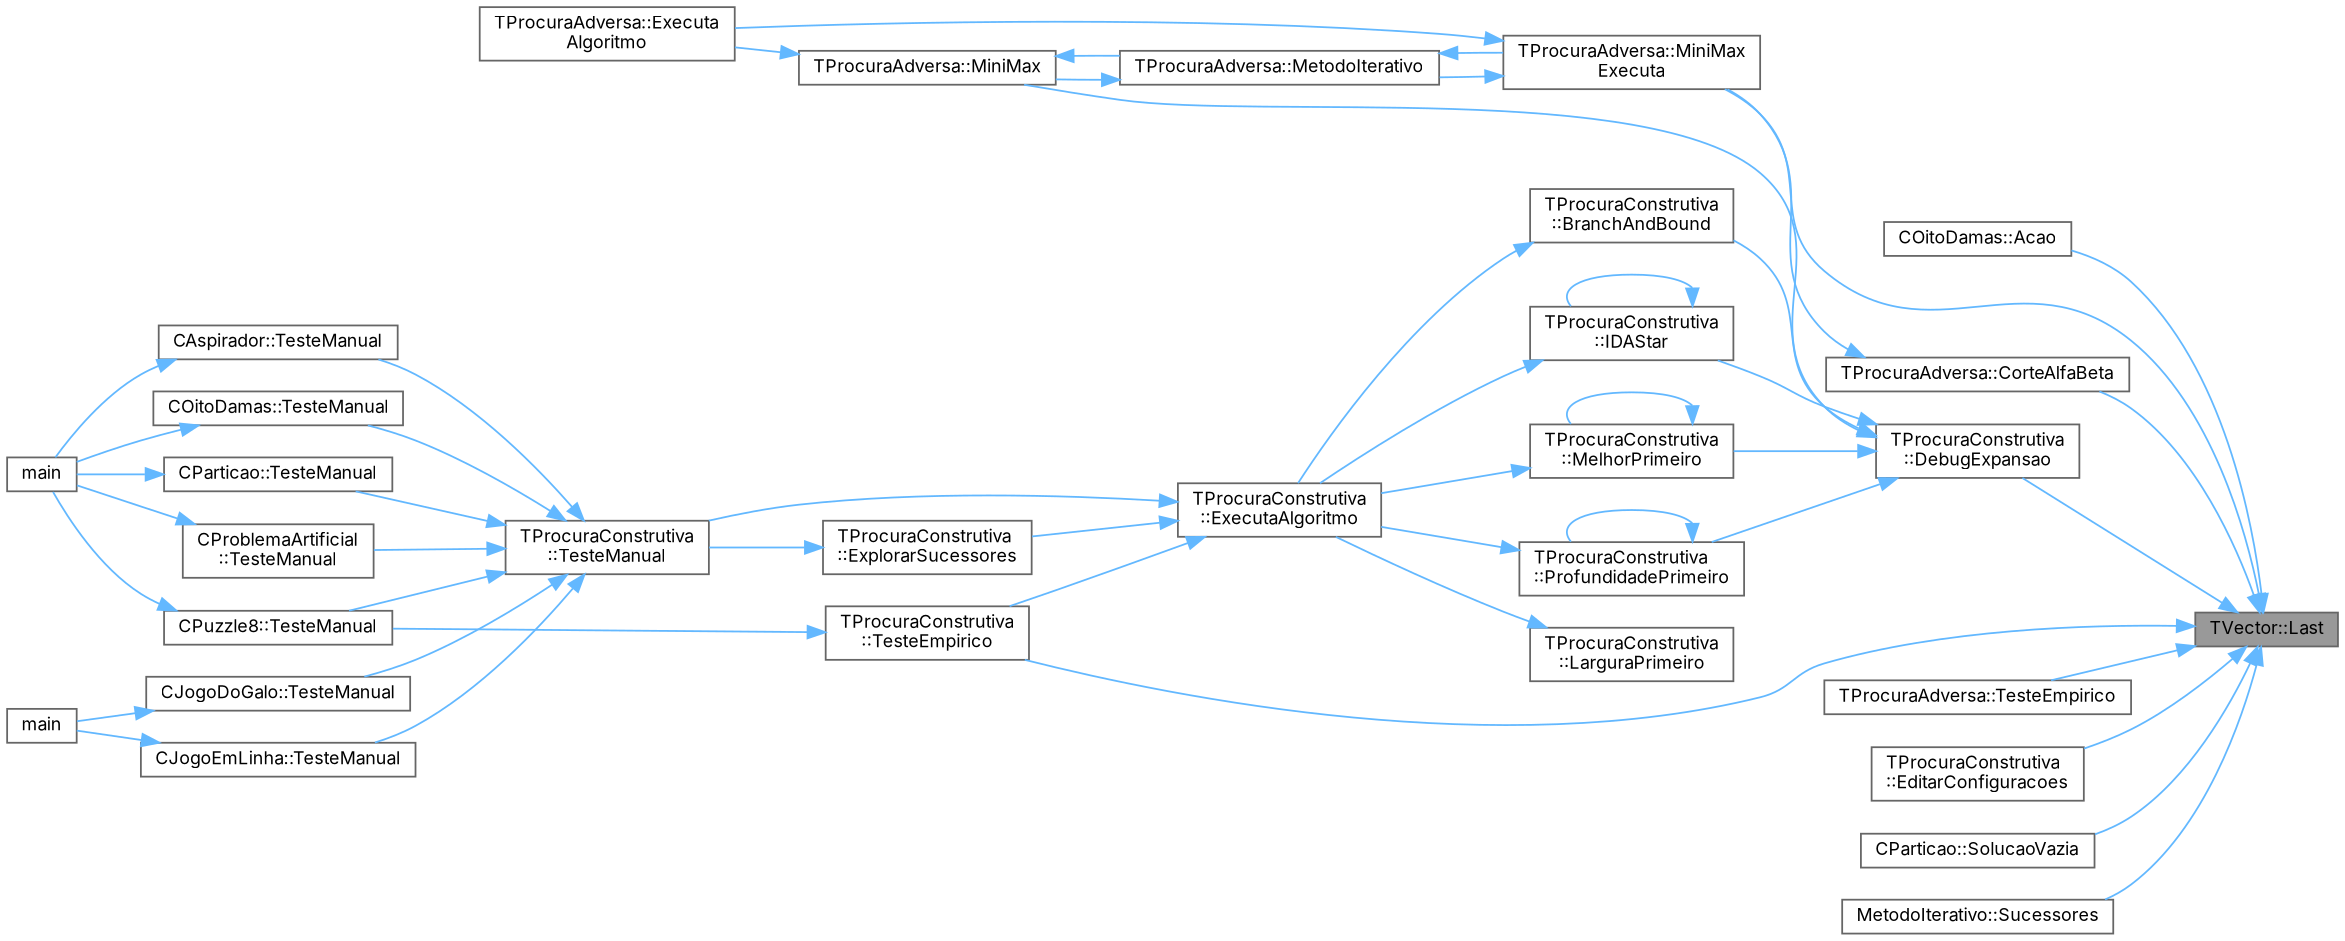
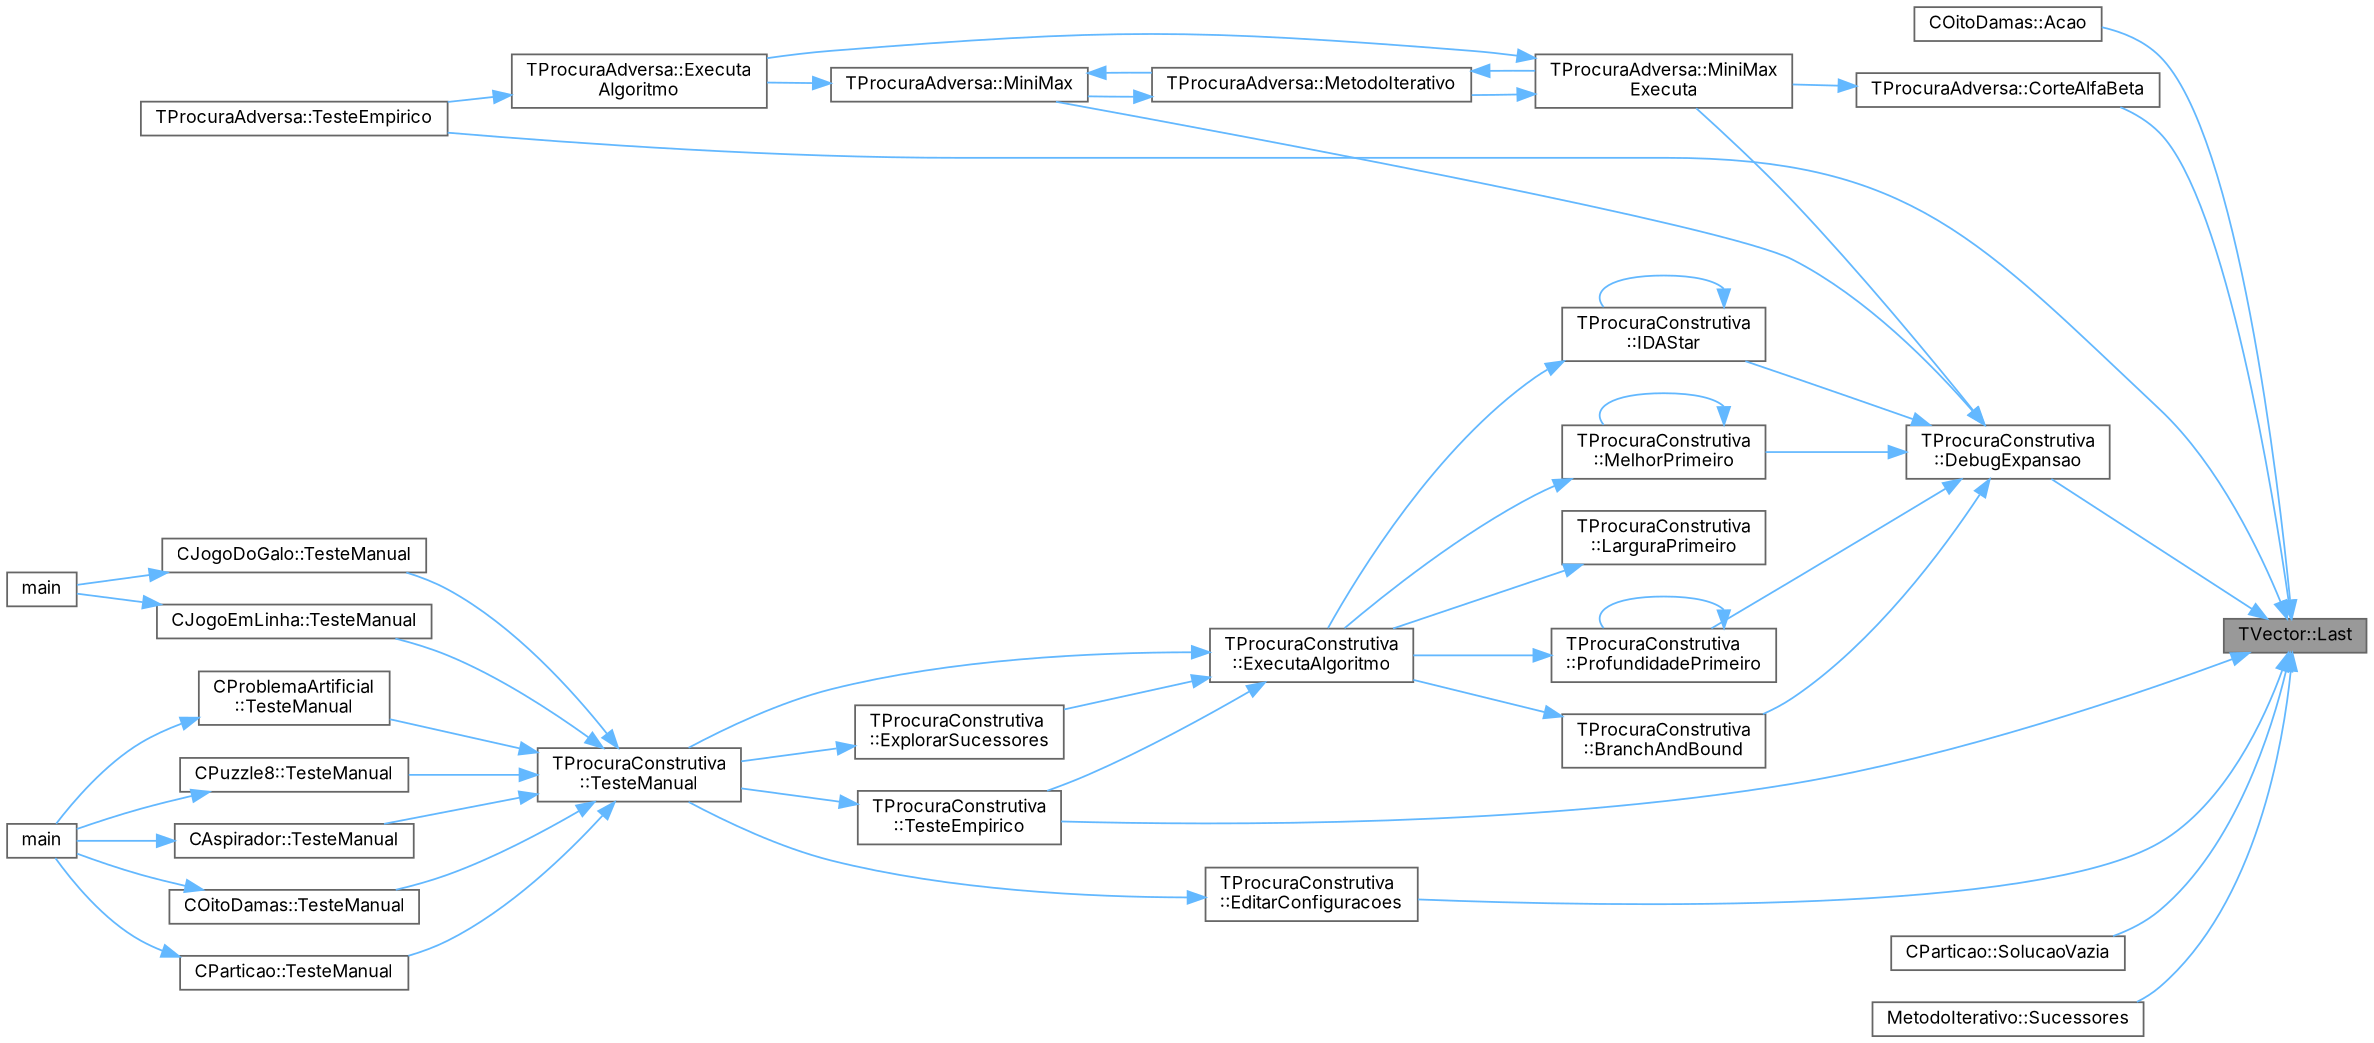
none -> (470, 99)
(2013, 304) -> (1841, 254)
(600, 630) -> (790, 795)
none -> (931, 880)
